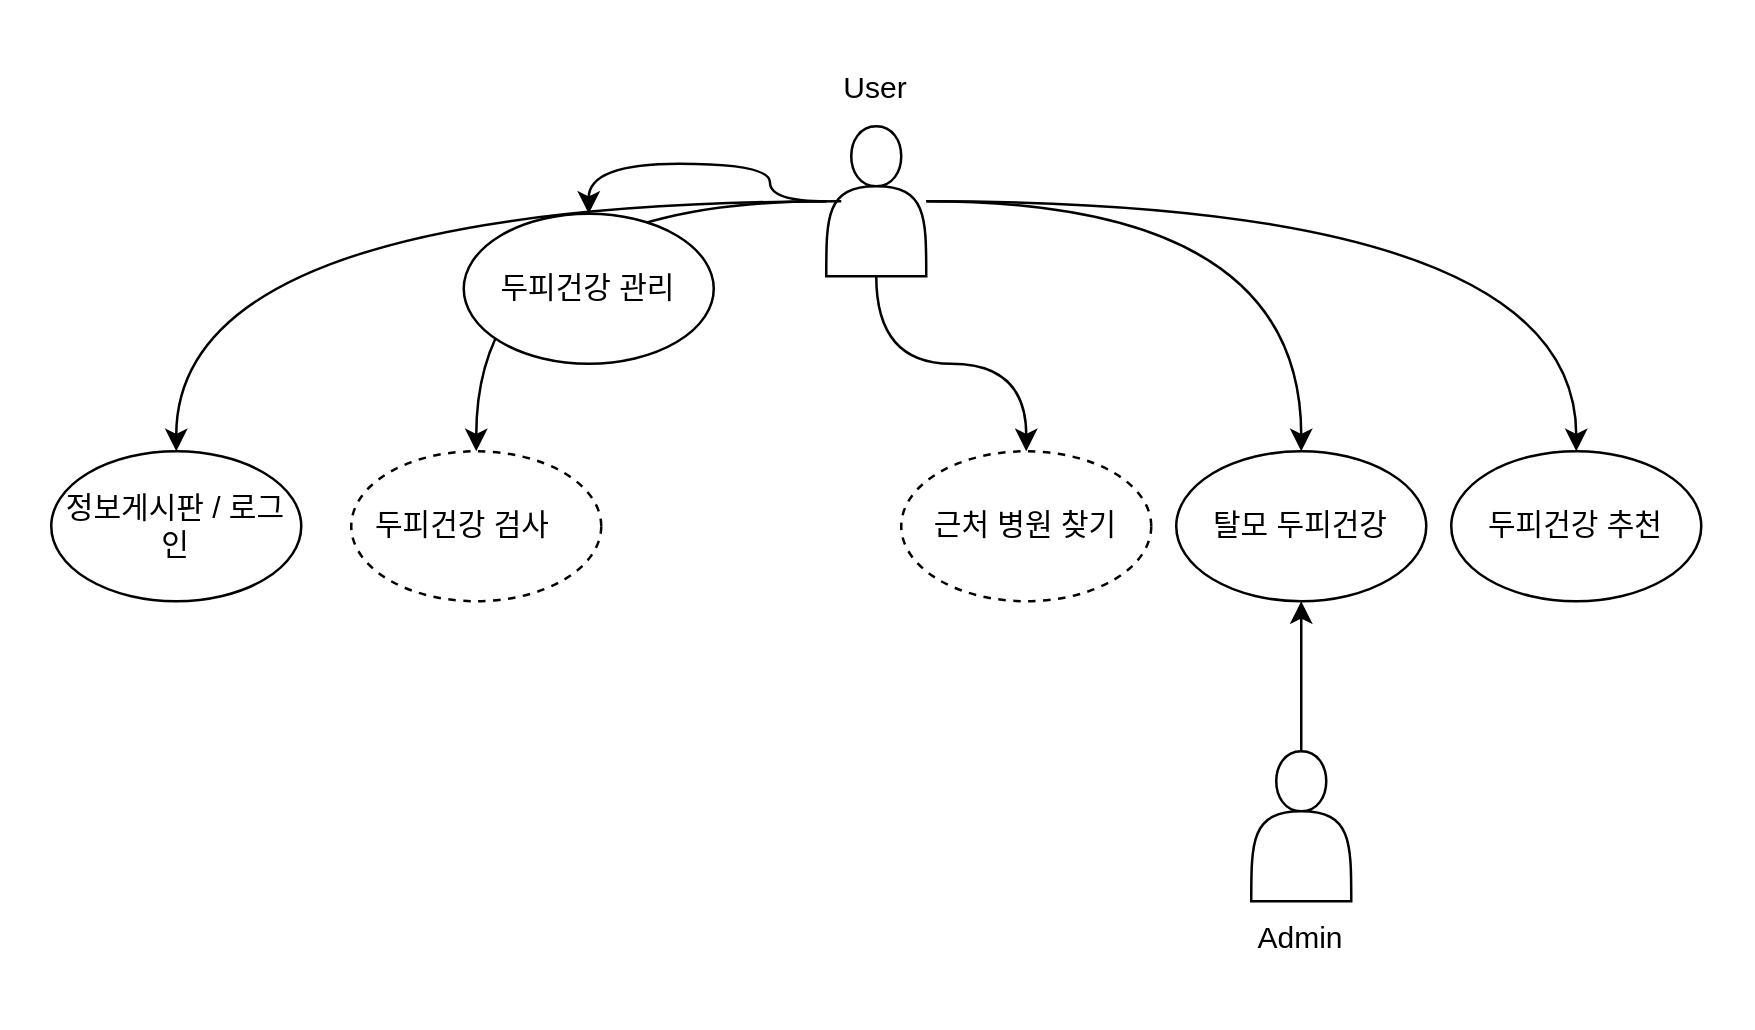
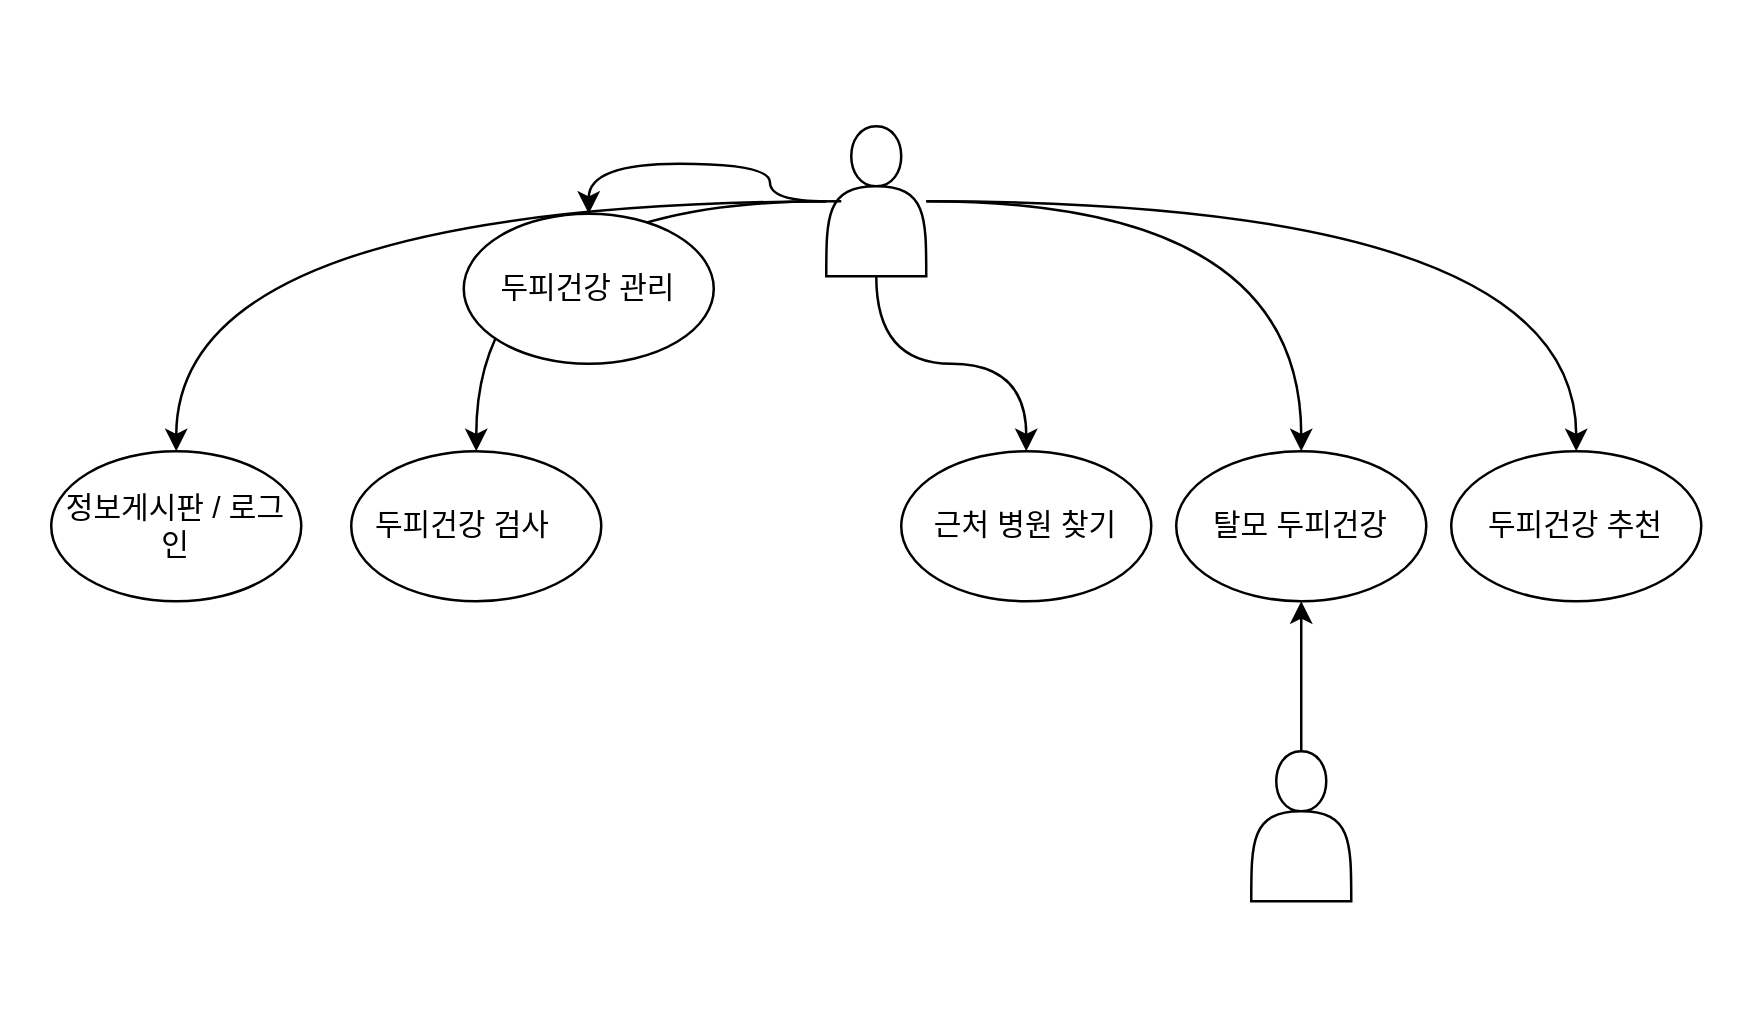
(876, 89) -> none
(476, 526) -> (476, 526)
(1026, 526) -> (1026, 526)
(1301, 939) -> none
